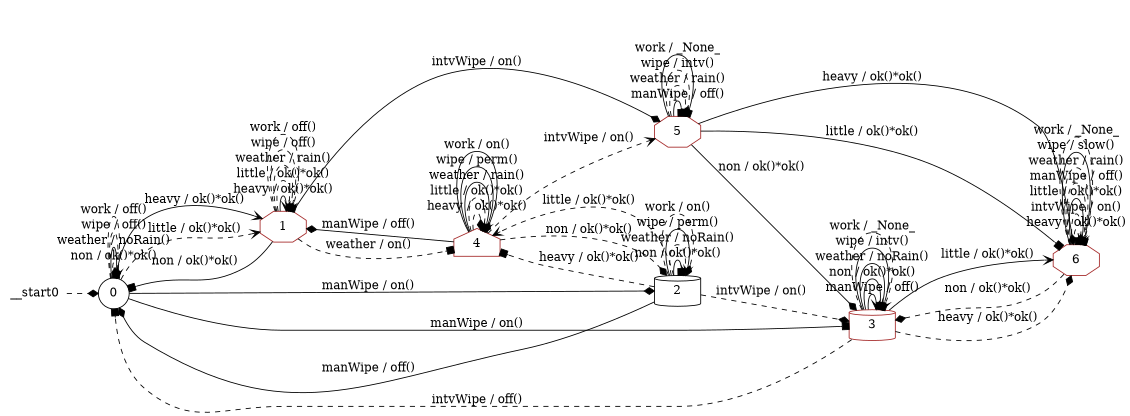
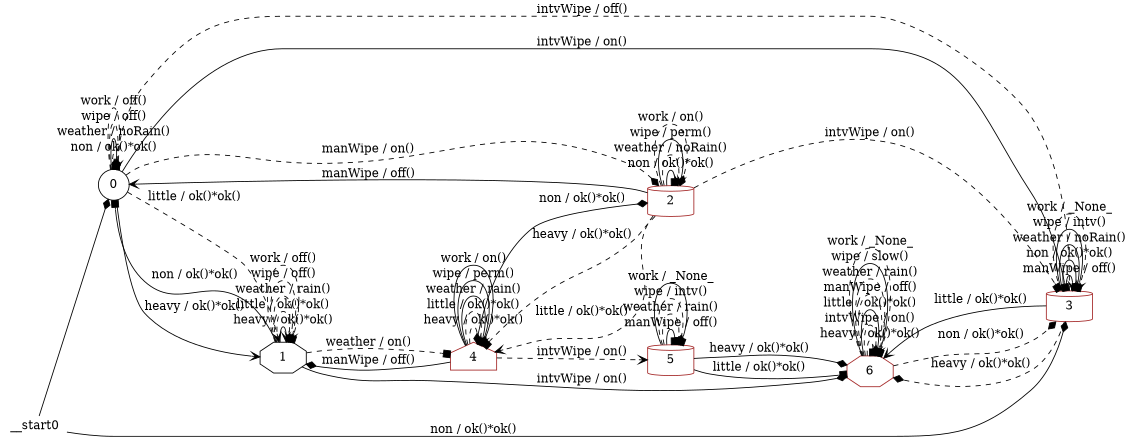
(448, 74) -> (569, 388)
(678, 132) -> (671, 360)
(770, 224) -> (588, 436)
(283, 227) -> (283, 358)
(584, 237) -> (524, 236)
(678, 291) -> (671, 201)
(387, 292) -> (391, 159)
(77, 293) -> (72, 313)
(770, 307) -> (898, 145)
(477, 324) -> (582, 42)
(384, 382) -> (393, 180)
